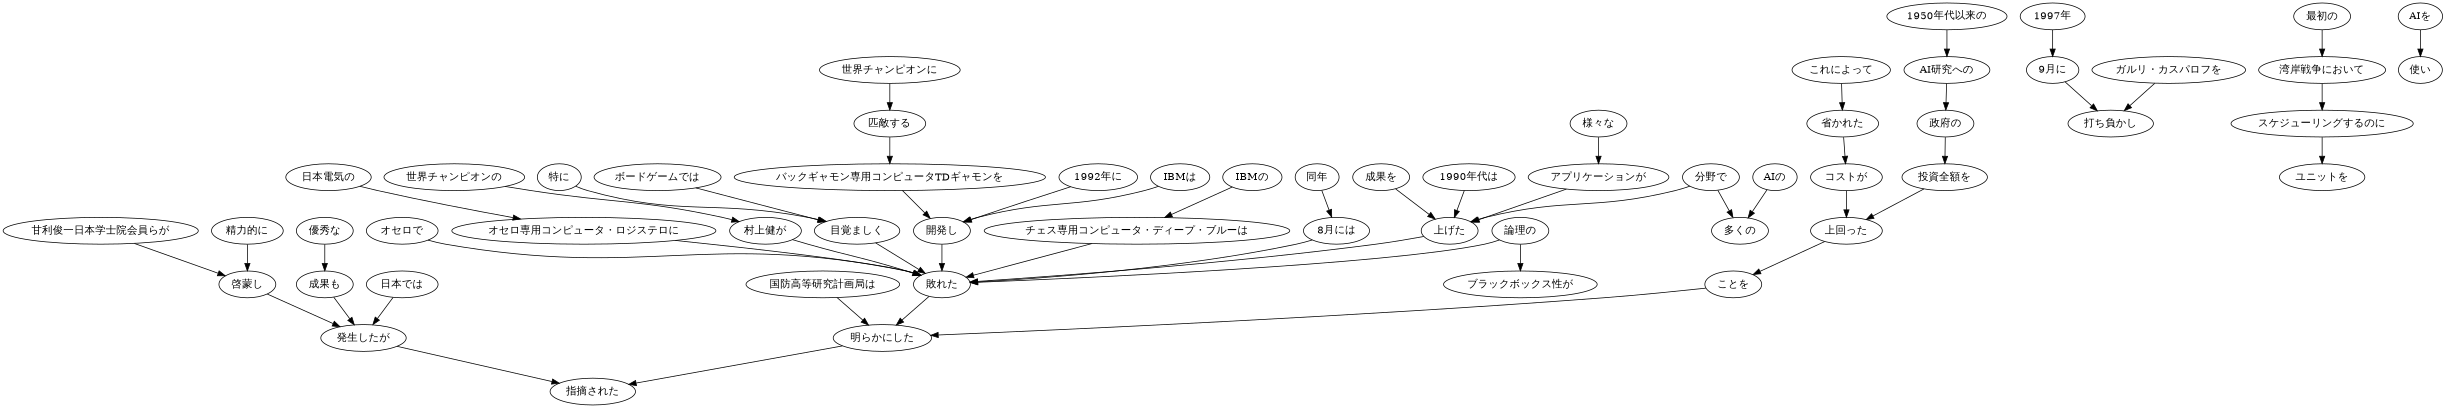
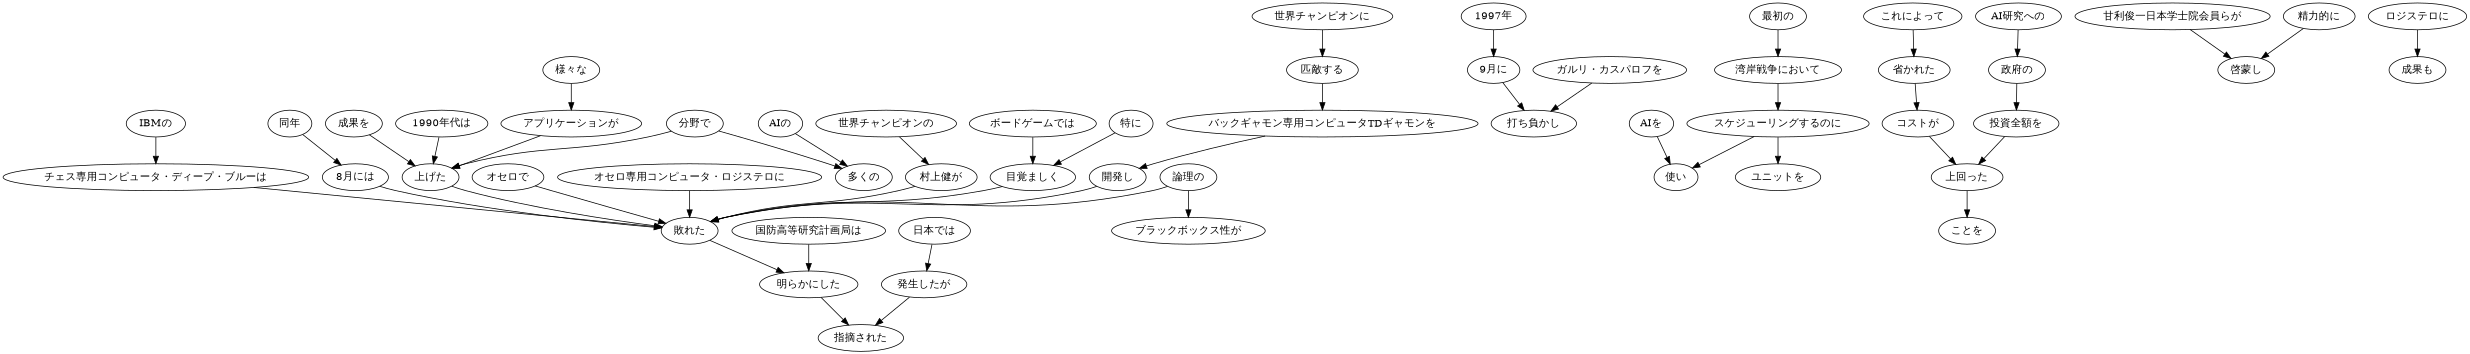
(1947, 16) -> none
none -> (1727, 151)
(329, 177) -> none
(1098, 177) -> none
(1180, 177) -> none
(325, 231) -> (2418, 16)
(342, 308) -> none
(300, 309) -> none
(1322, 316) -> none
